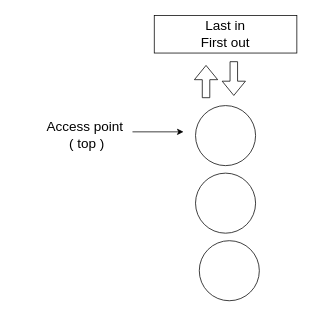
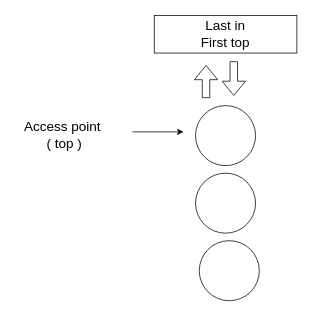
(225, 34) -> (225, 34)
(87, 135) -> (64, 135)
